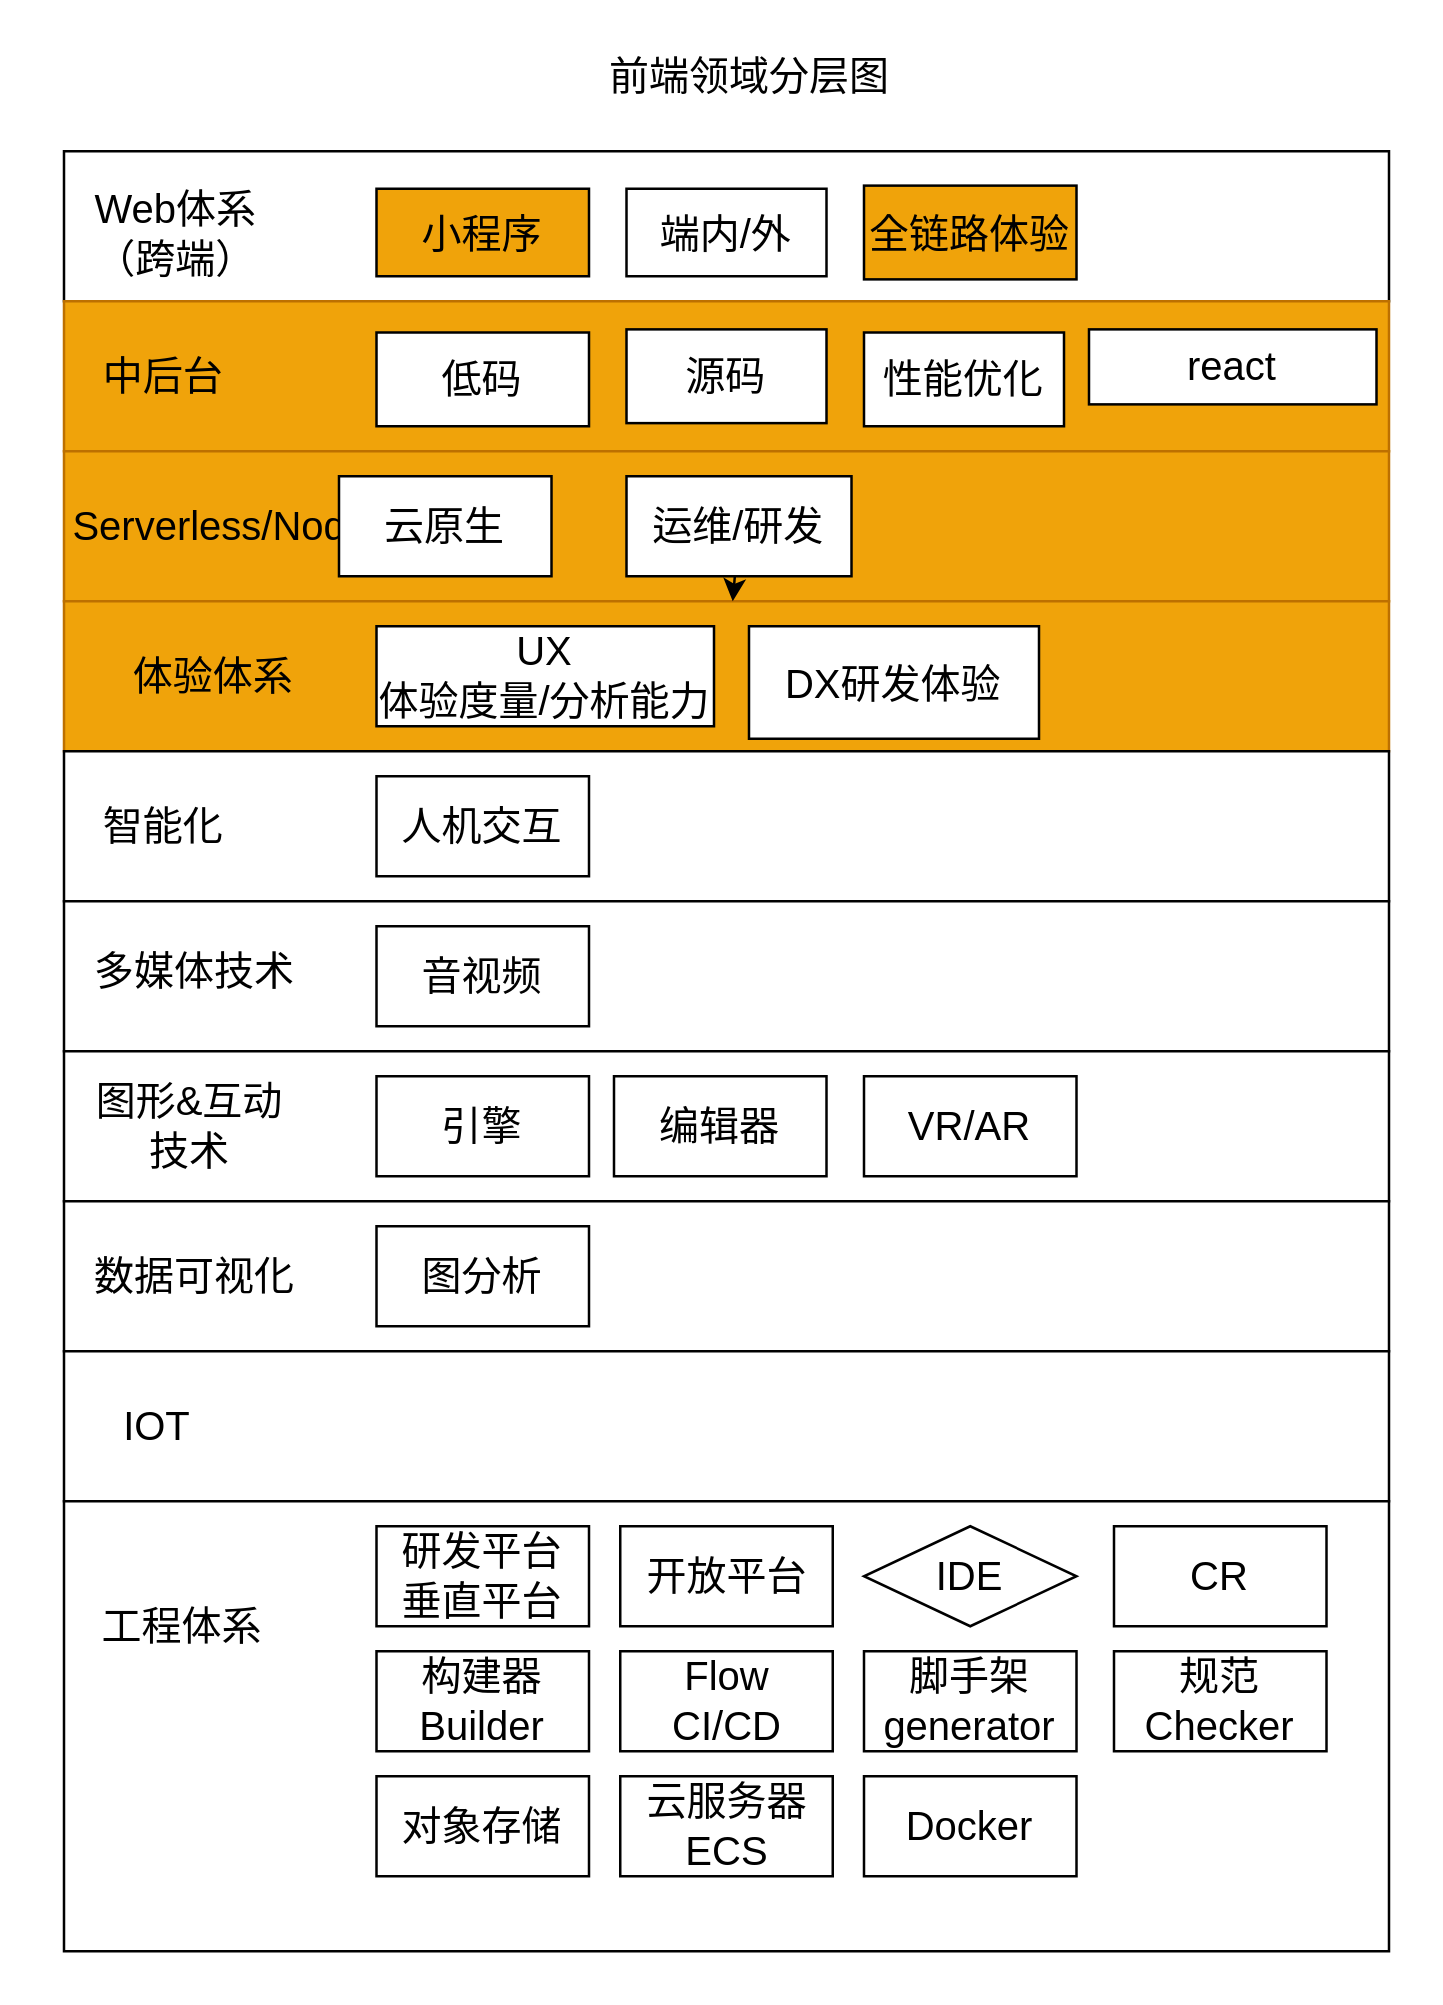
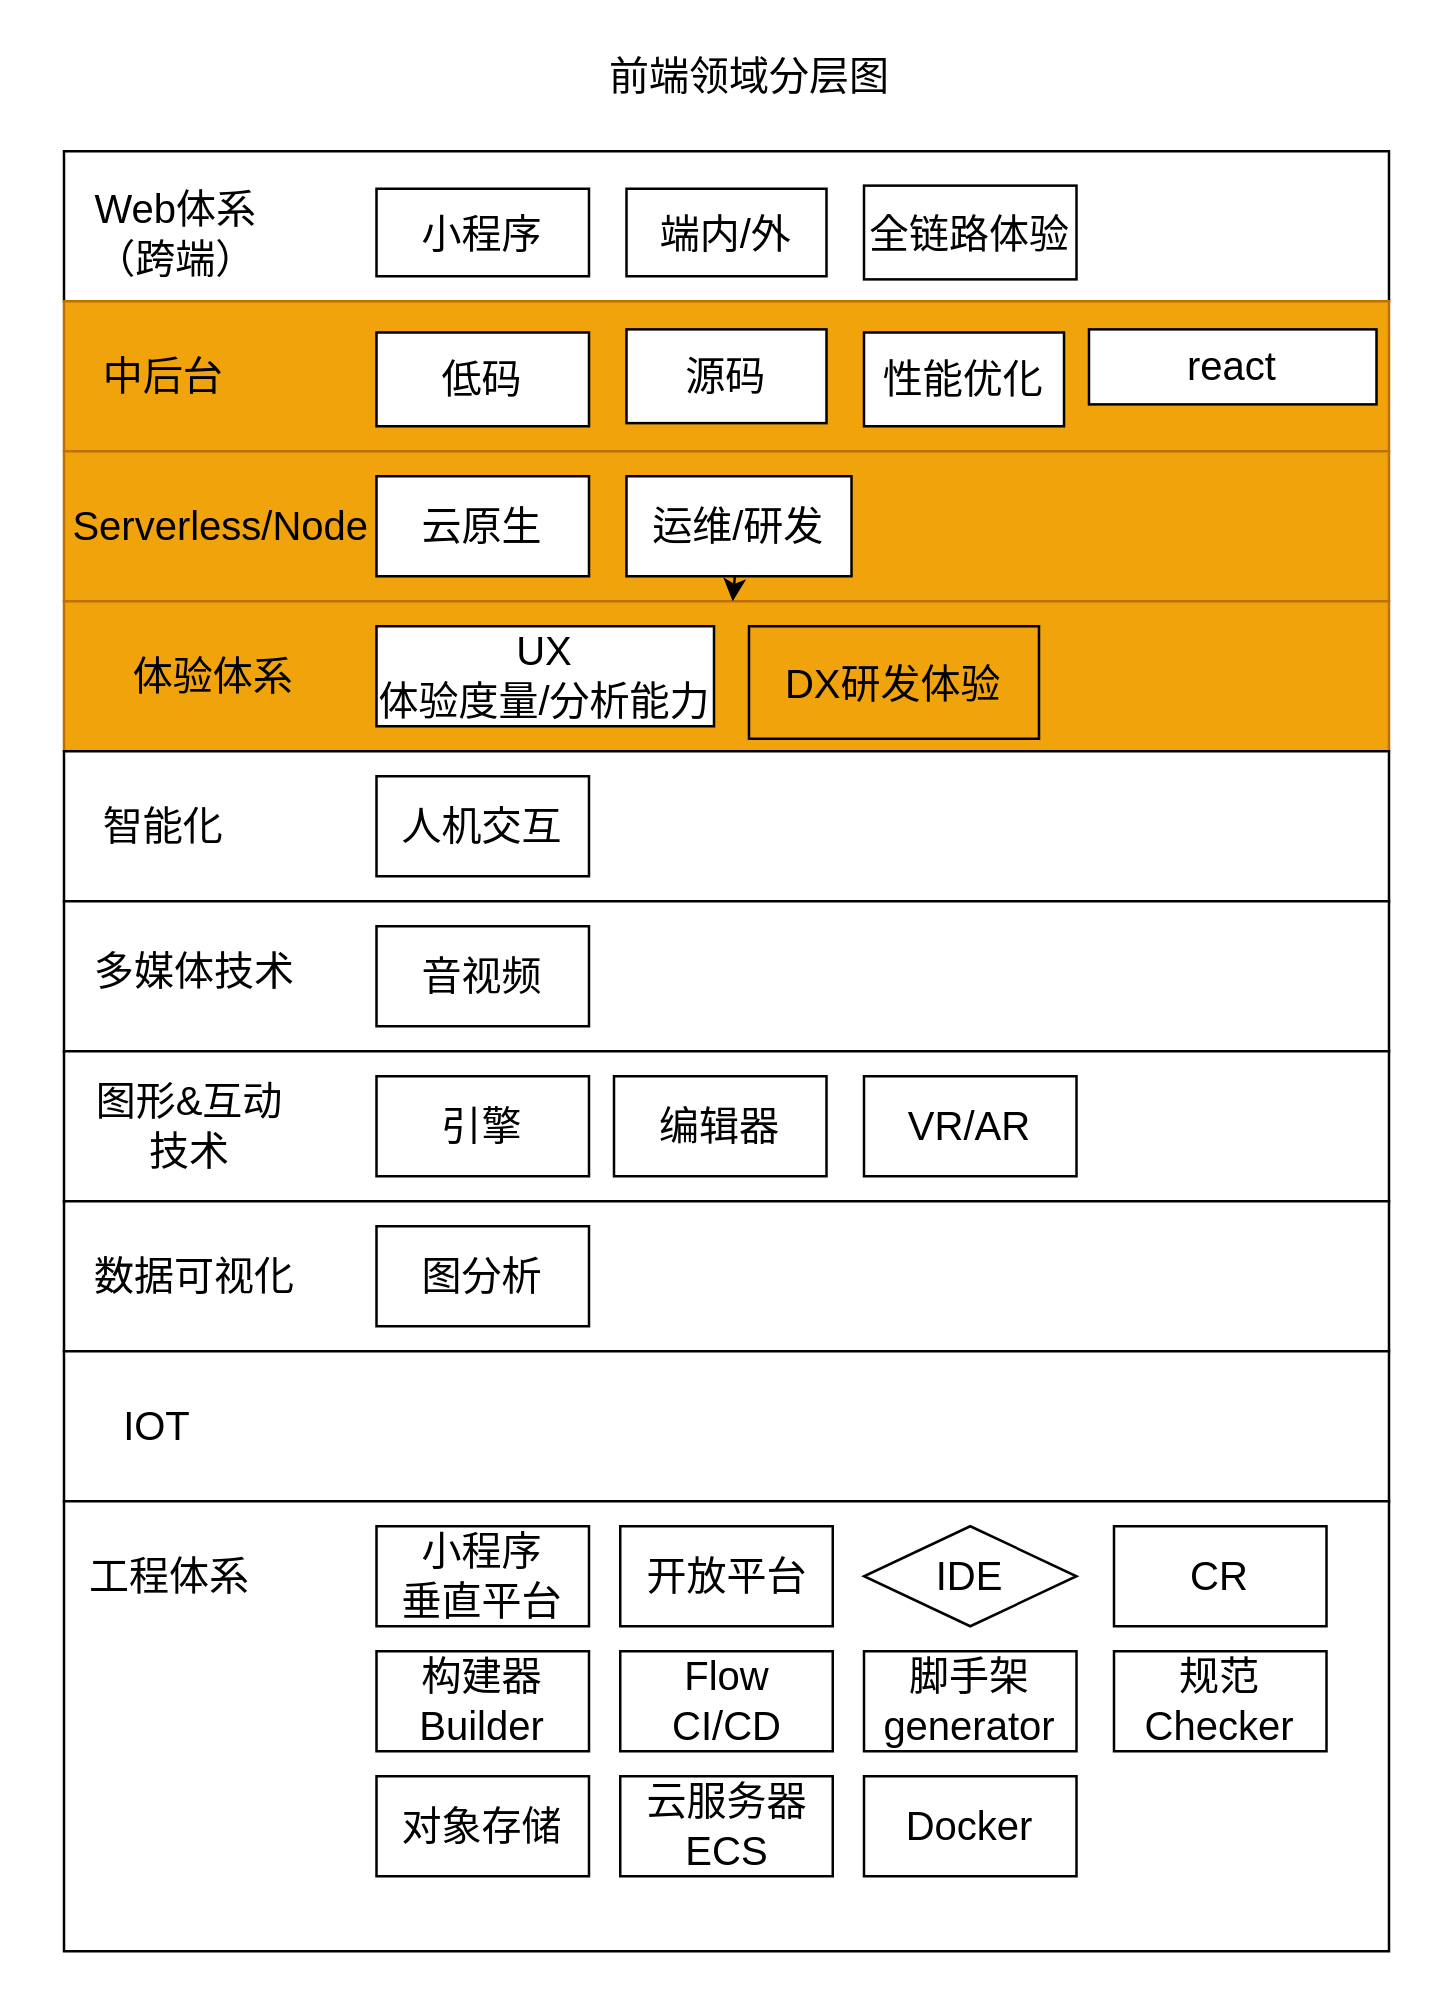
(483, 233) -> (483, 233)
(970, 233) -> (970, 233)
(445, 526) -> (483, 526)
(894, 683) -> (894, 683)
(483, 1576) -> (483, 1576)
(183, 1626) -> (170, 1576)
